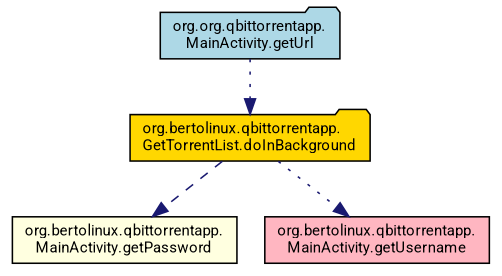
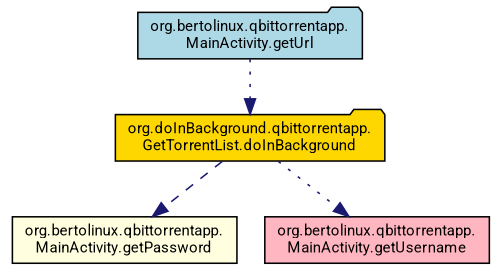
(250, 36) -> (250, 36)
(250, 138) -> (250, 138)
